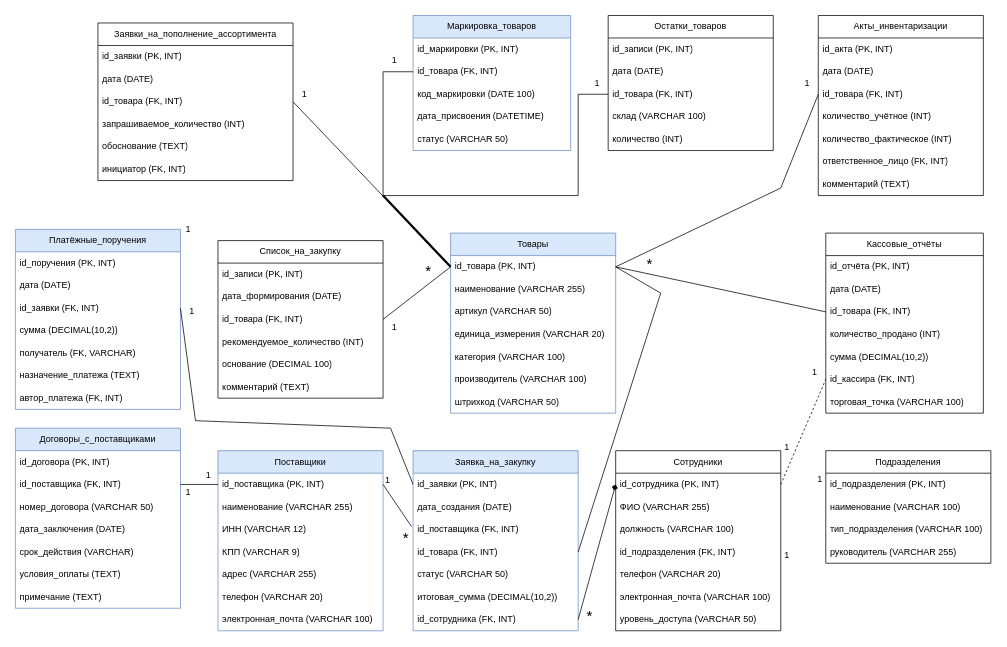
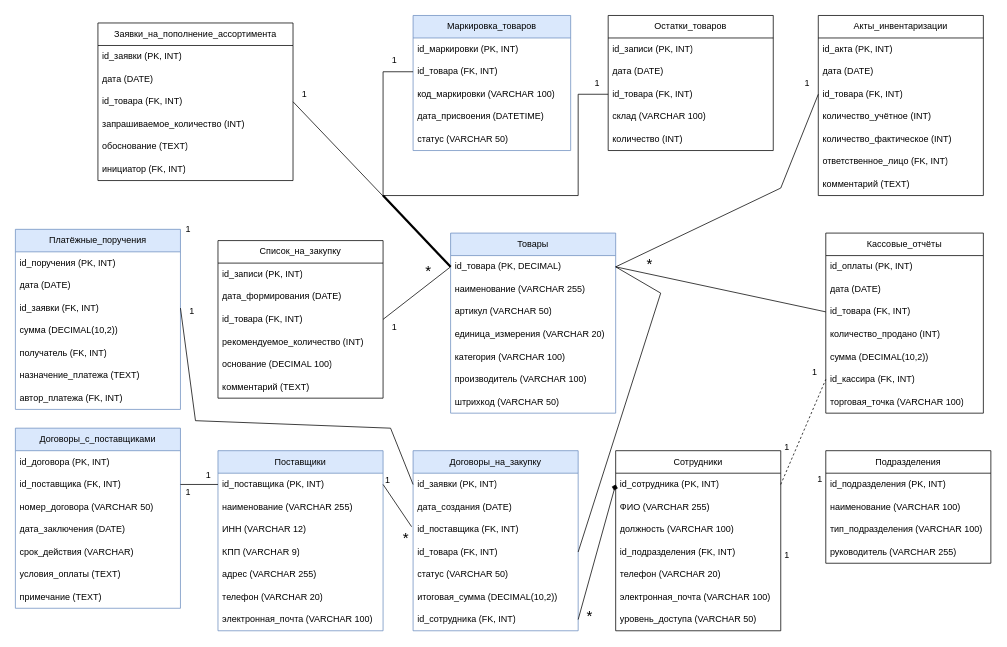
(478, 94) -> (486, 94)
(498, 267) -> (508, 267)
(873, 267) -> (873, 267)
(77, 353) -> (67, 353)
(495, 462) -> (495, 462)
